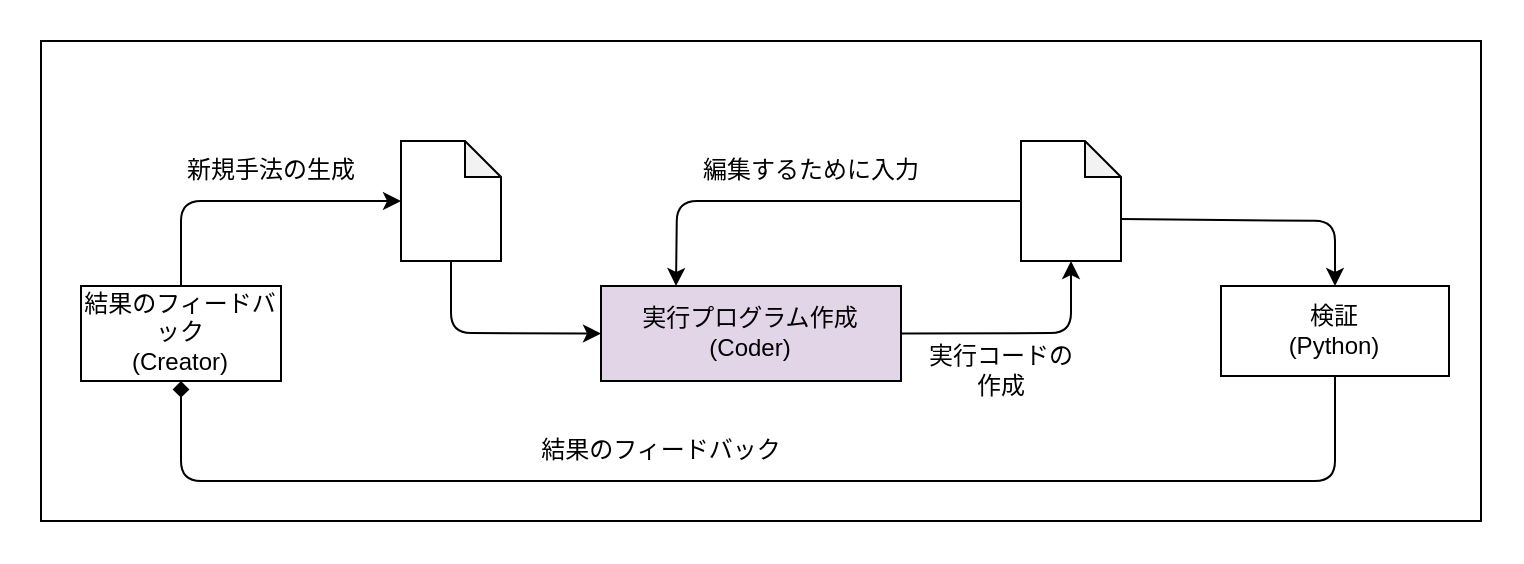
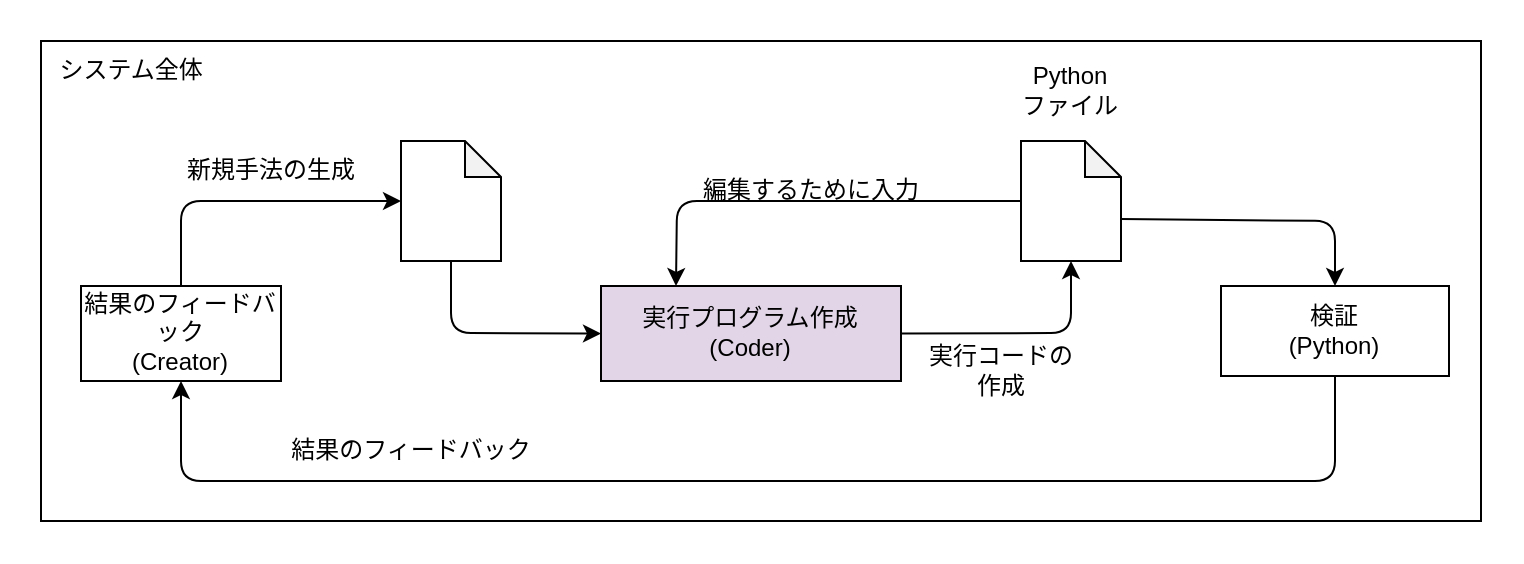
none -> (131, 71)
none -> (1071, 91)
(811, 171) -> (811, 191)
(181, 397) -> (181, 396)
(661, 451) -> (411, 451)
